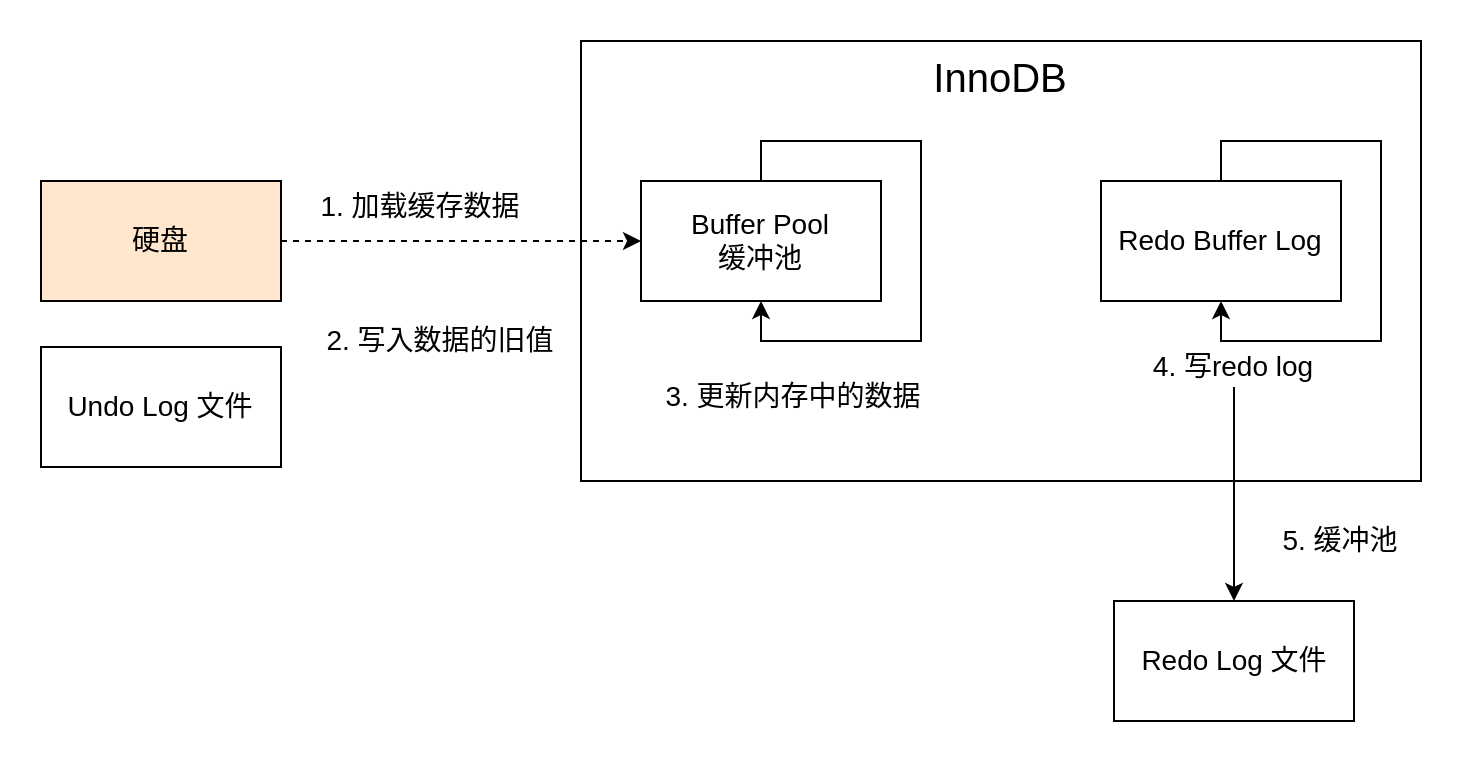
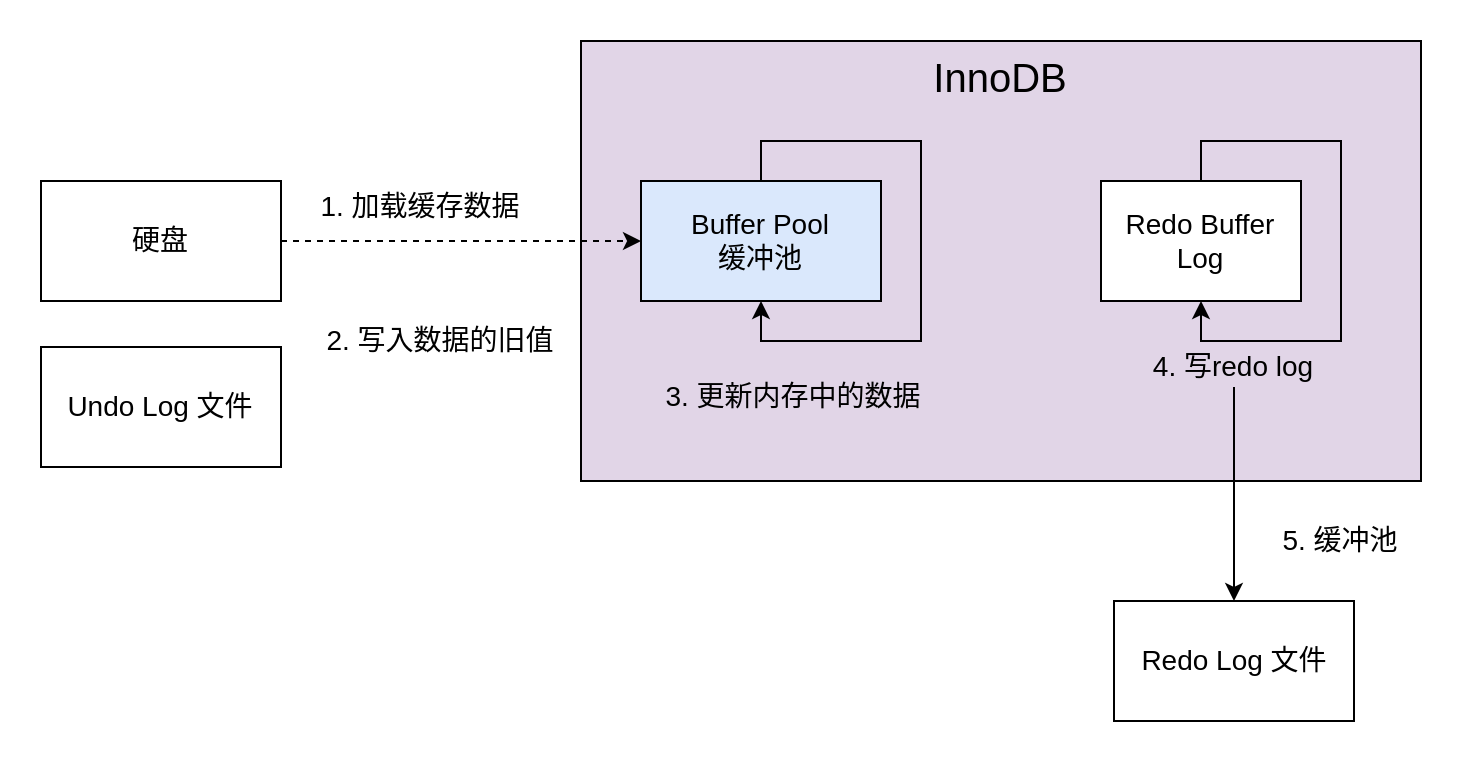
(161, 241) -> (161, 241)
(761, 241) -> (761, 241)
(1221, 241) -> (1201, 241)
(1001, 261) -> (1001, 261)
